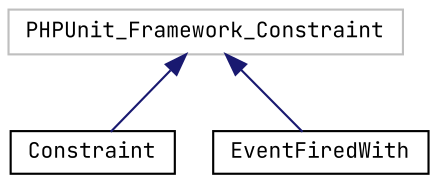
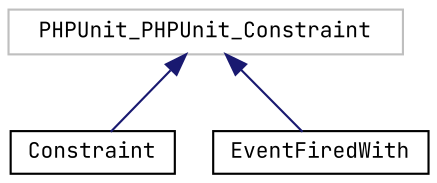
(206, 32) -> (206, 32)
